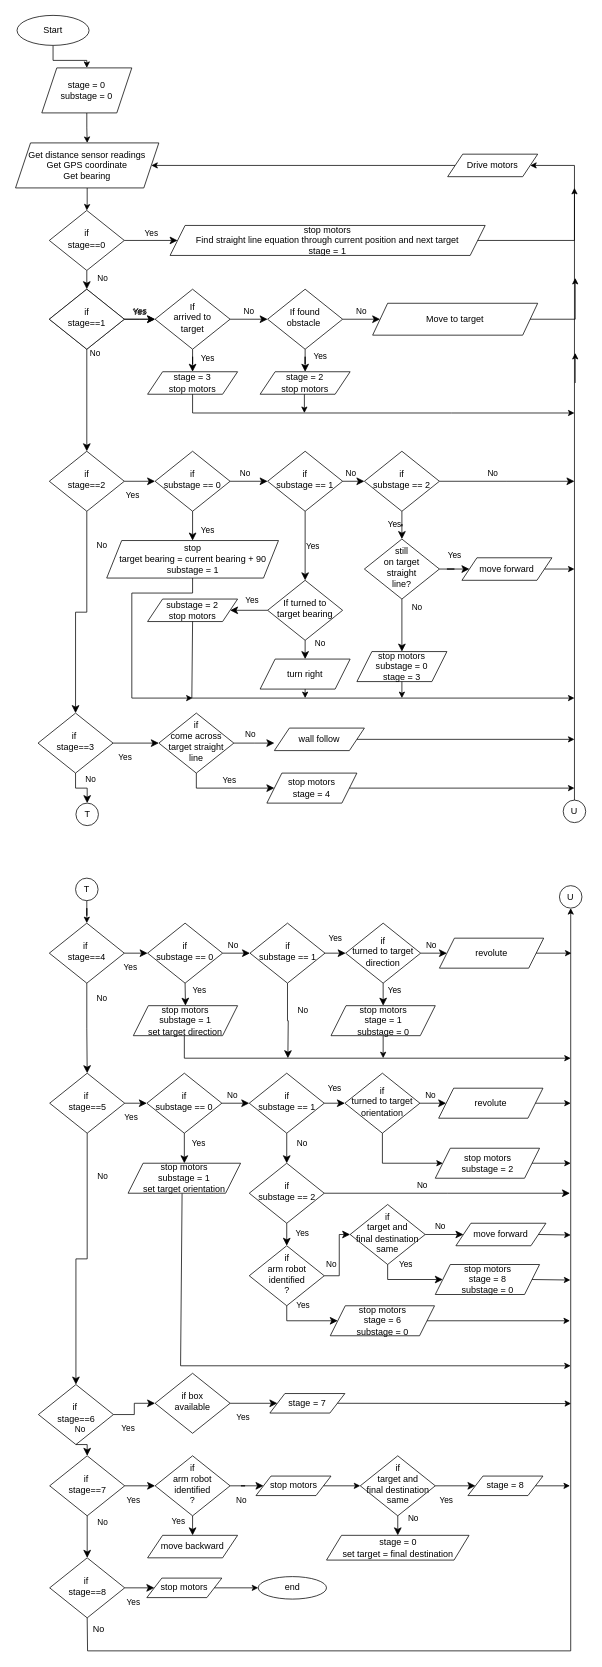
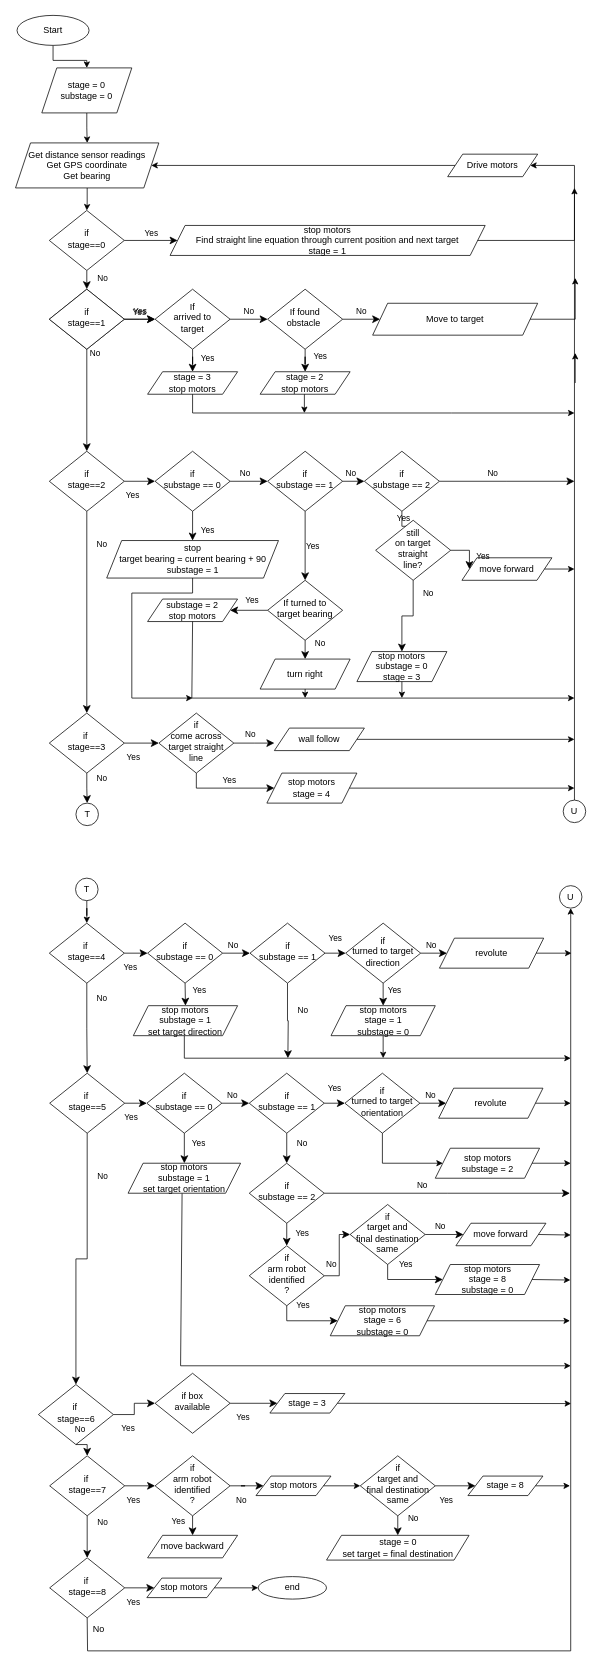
(402, 569) -> (413, 550)
(75, 743) -> (87, 743)
(307, 1403) -> (307, 1403)
